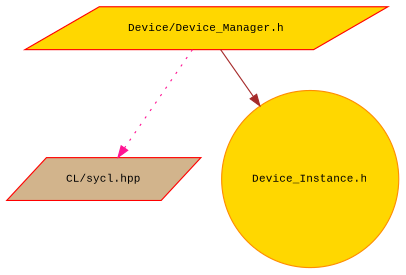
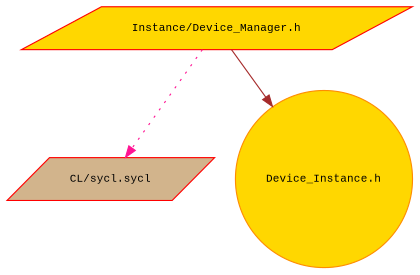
(206, 28) -> (217, 28)
(104, 179) -> (111, 179)
